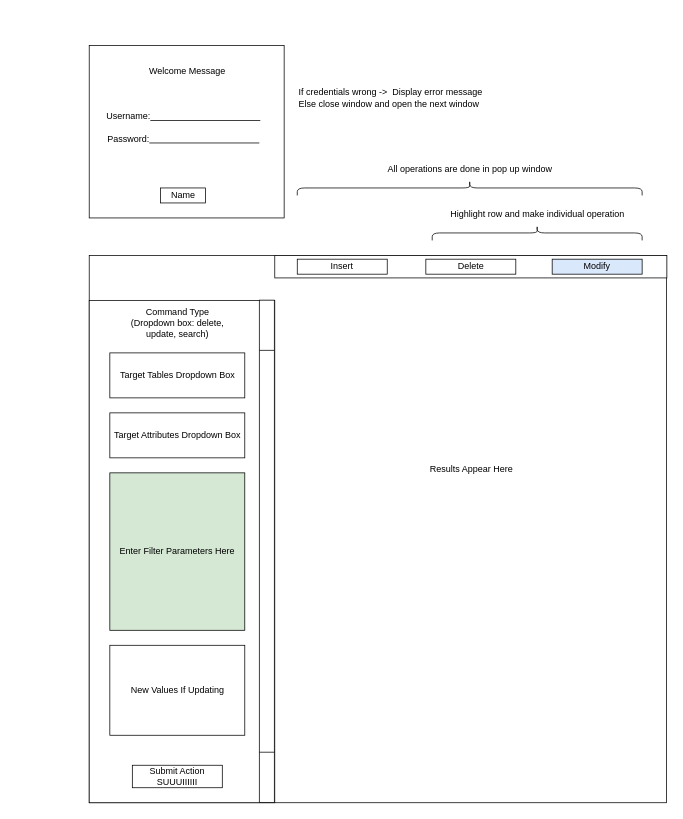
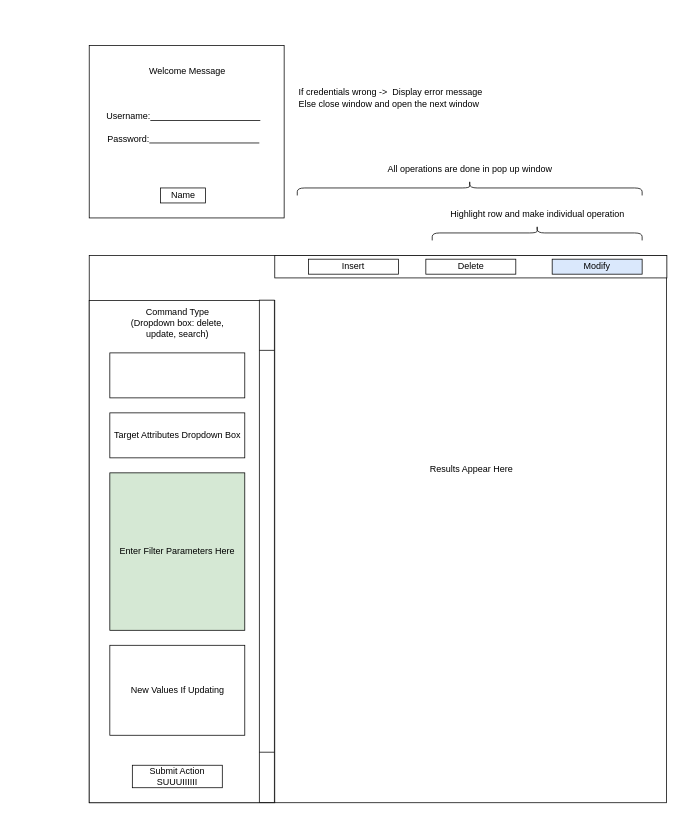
(342, 267) -> (354, 267)
(177, 375) -> none
